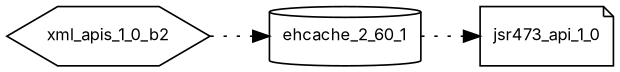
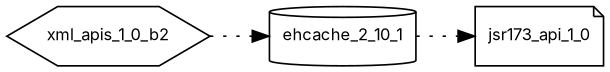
(345, 36) -> (343, 36)
(547, 36) -> (539, 36)
